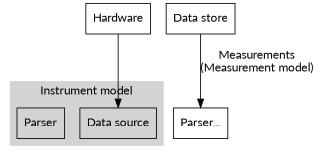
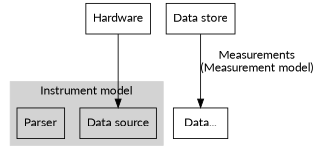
(201, 123) -> (201, 123)
